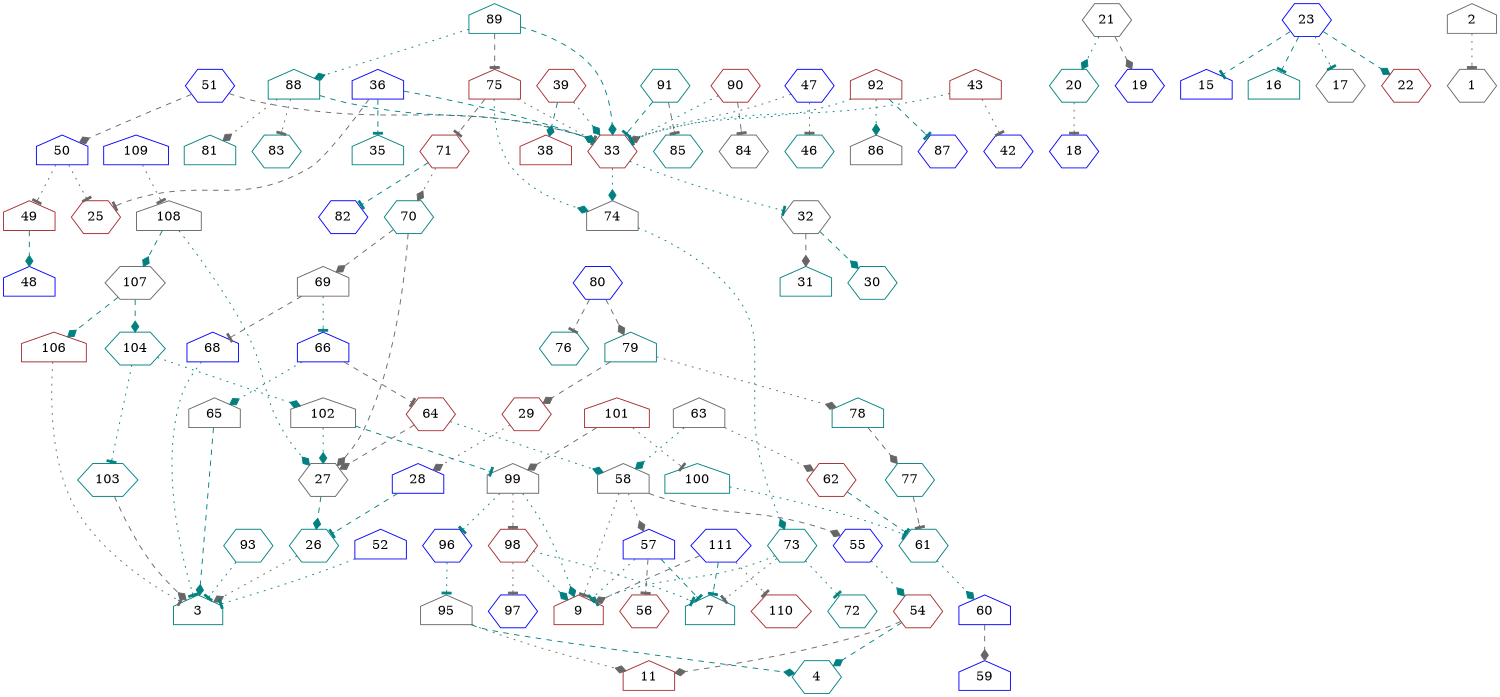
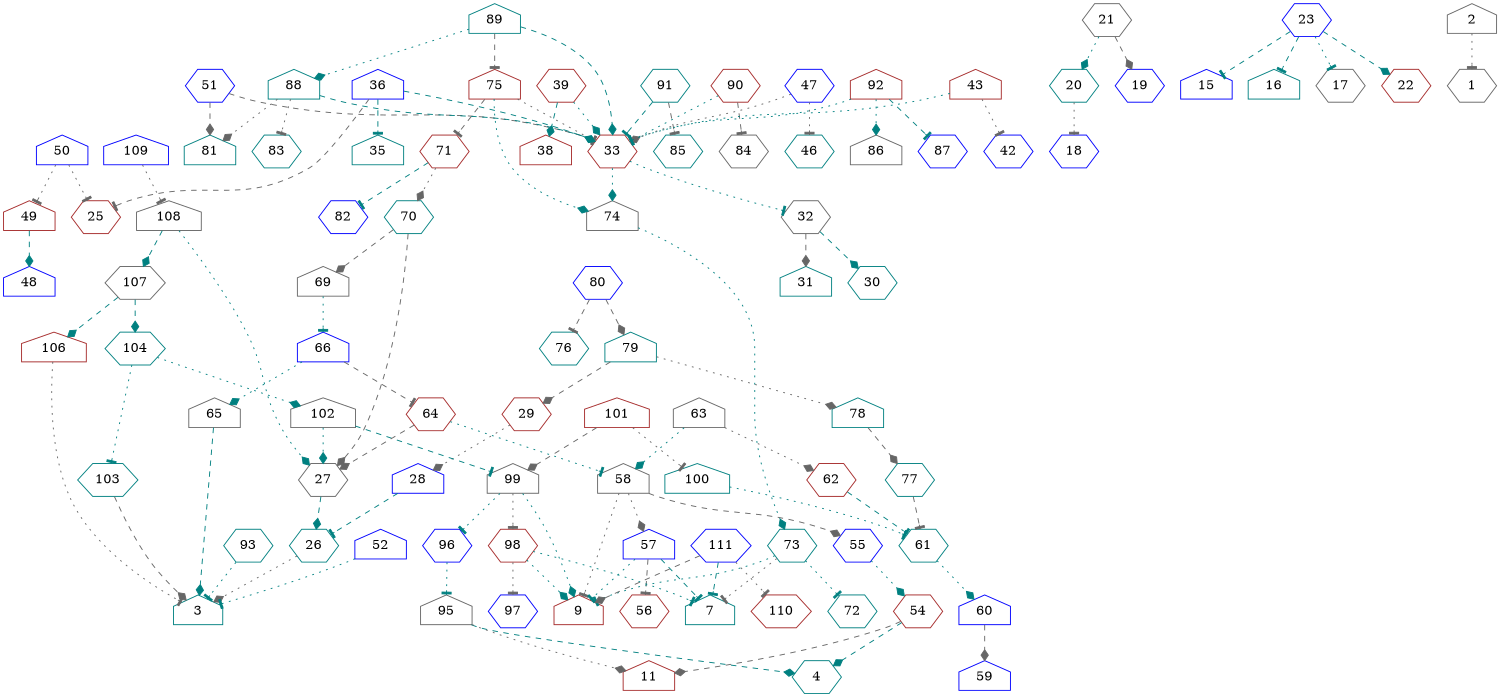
(140, 116) -> (210, 113)
(213, 349) -> none
(524, 446) -> (524, 446)
